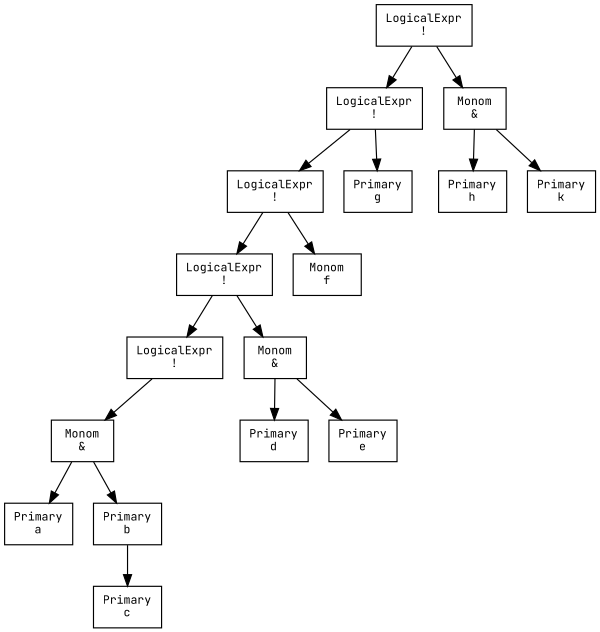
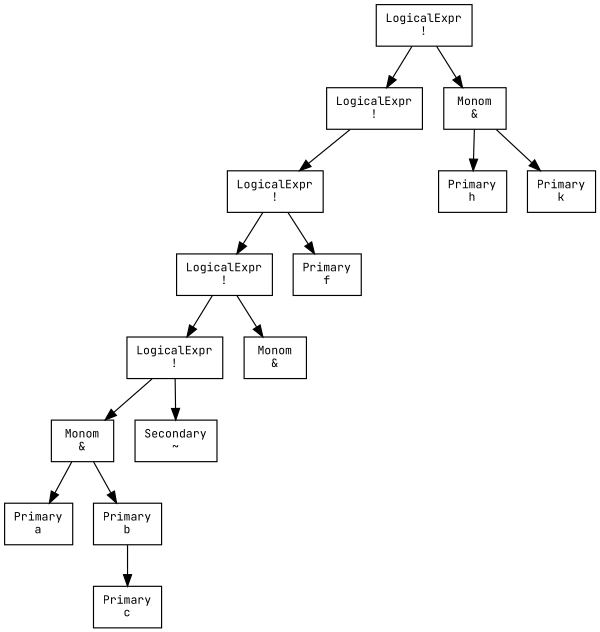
(378, 192) -> none
(327, 275) -> (327, 275)
none -> (176, 441)
(274, 441) -> none
(363, 441) -> none
